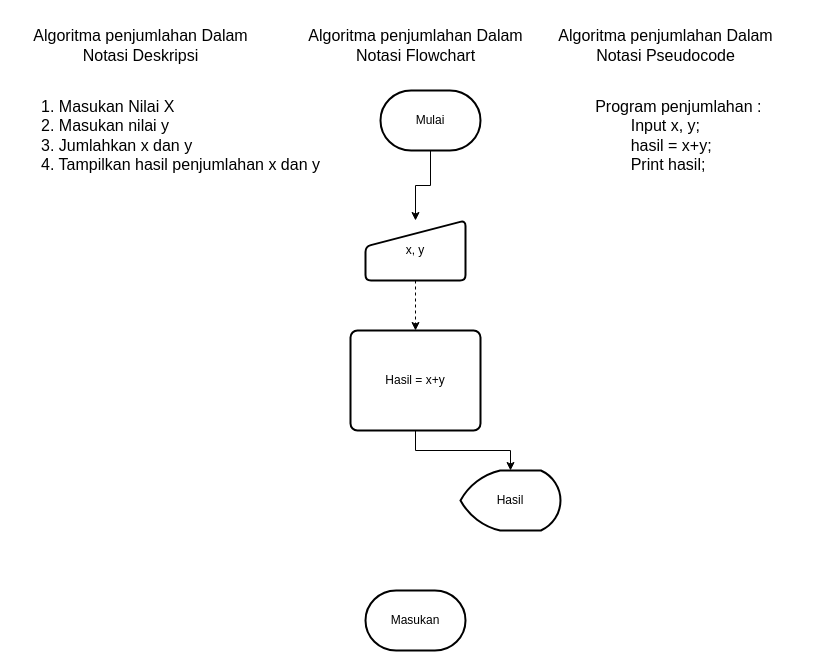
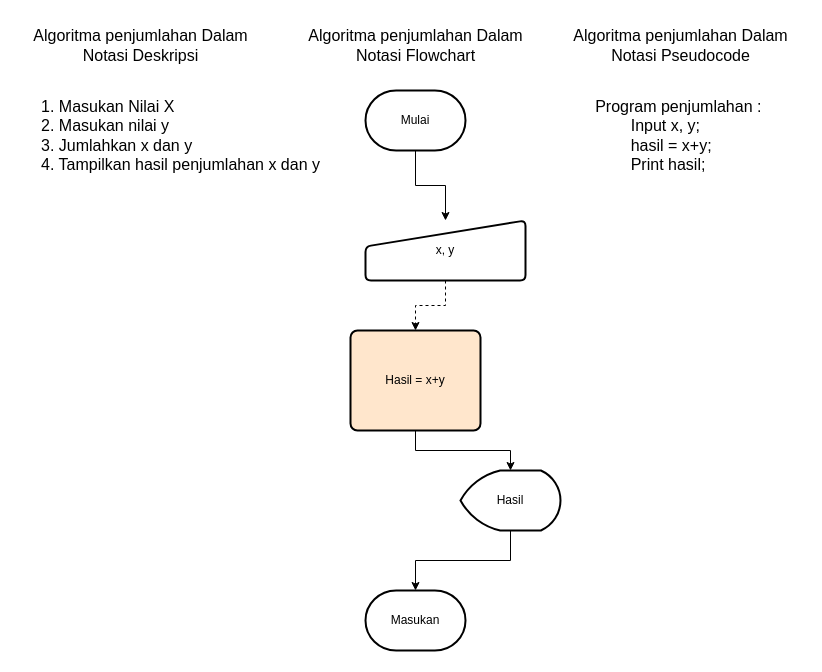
(666, 46) -> (681, 46)
(431, 121) -> (416, 121)
(416, 251) -> (446, 251)
(416, 381) -> (416, 381)
none -> (467, 561)
